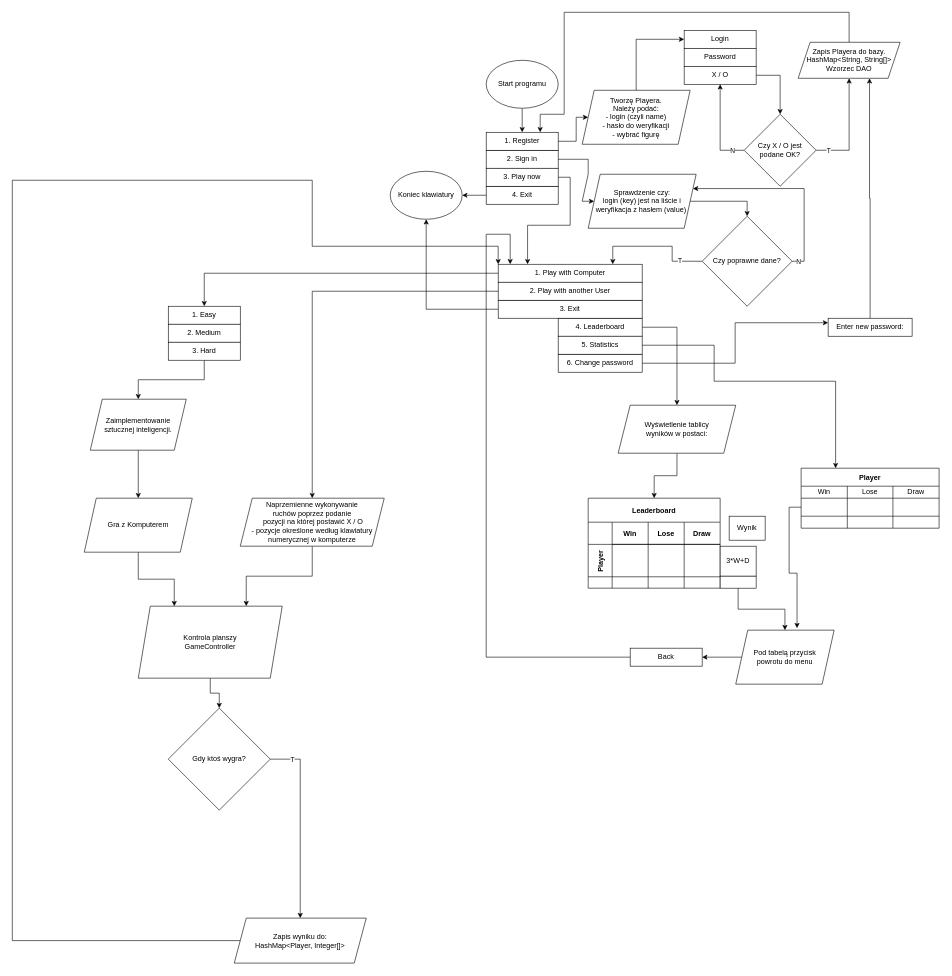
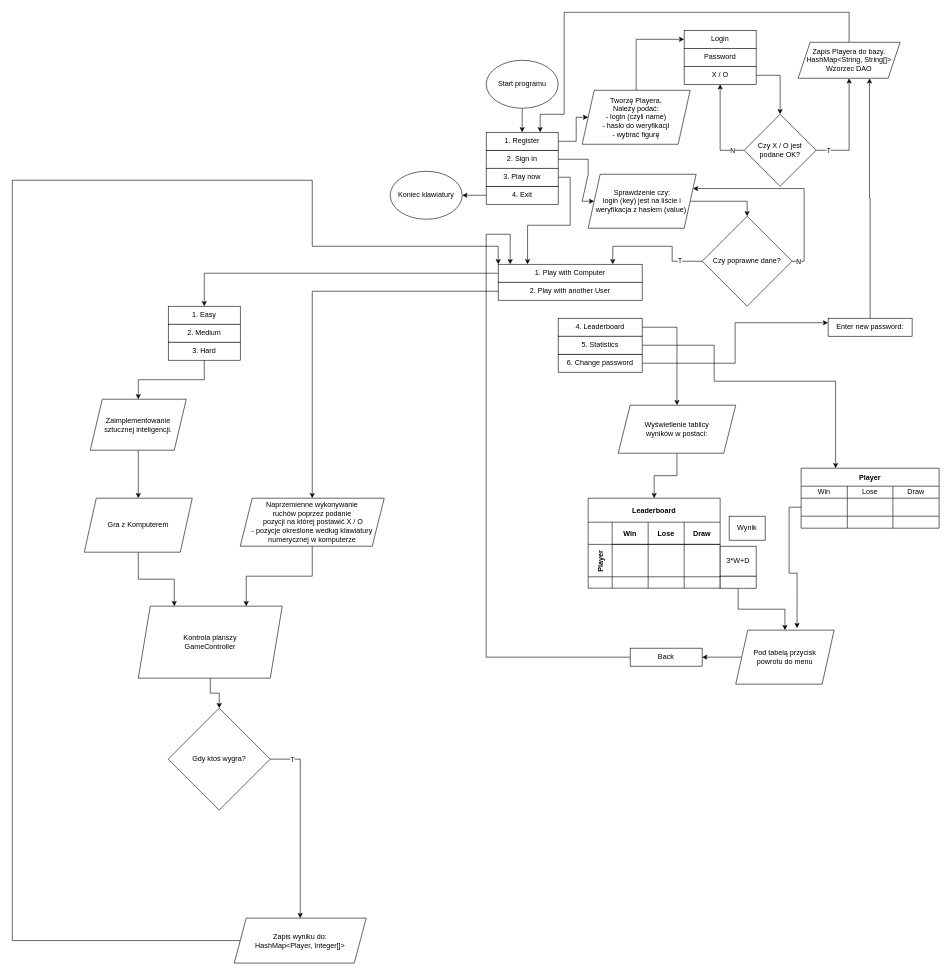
(497, 309) -> none
(570, 309) -> none
